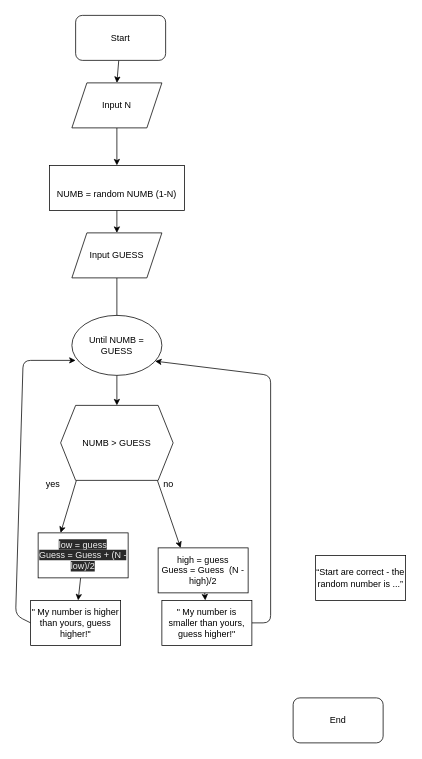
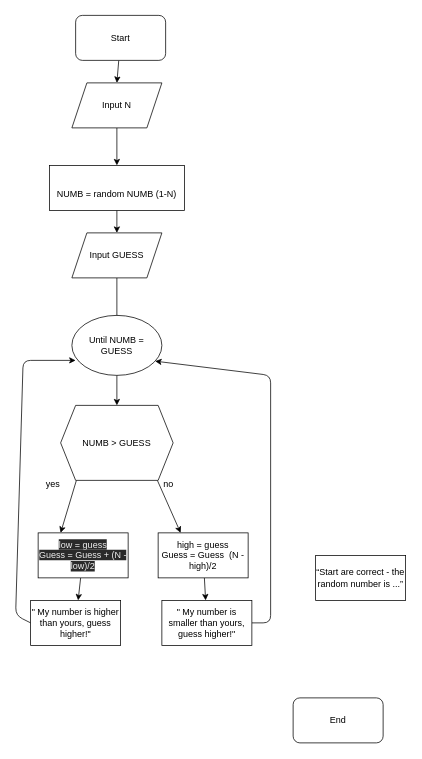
(203, 570) -> (203, 555)
